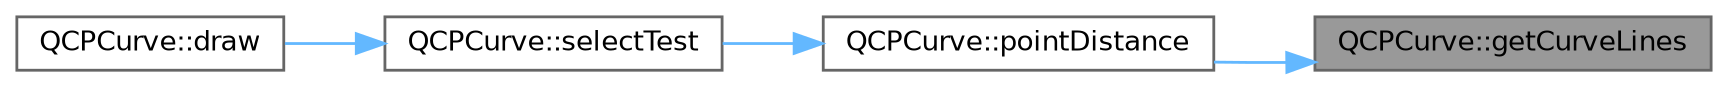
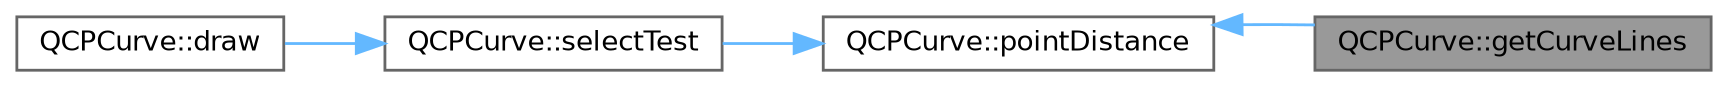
(1250, 62) -> (1279, 25)
